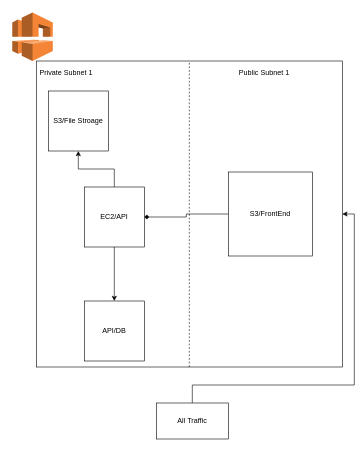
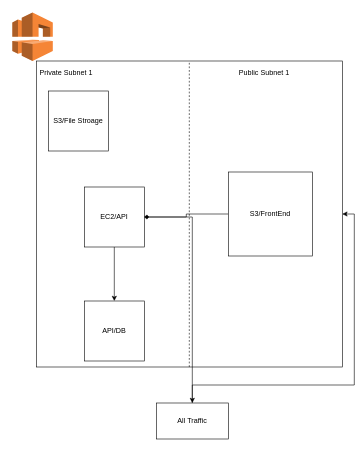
(78, 169) -> (192, 297)
